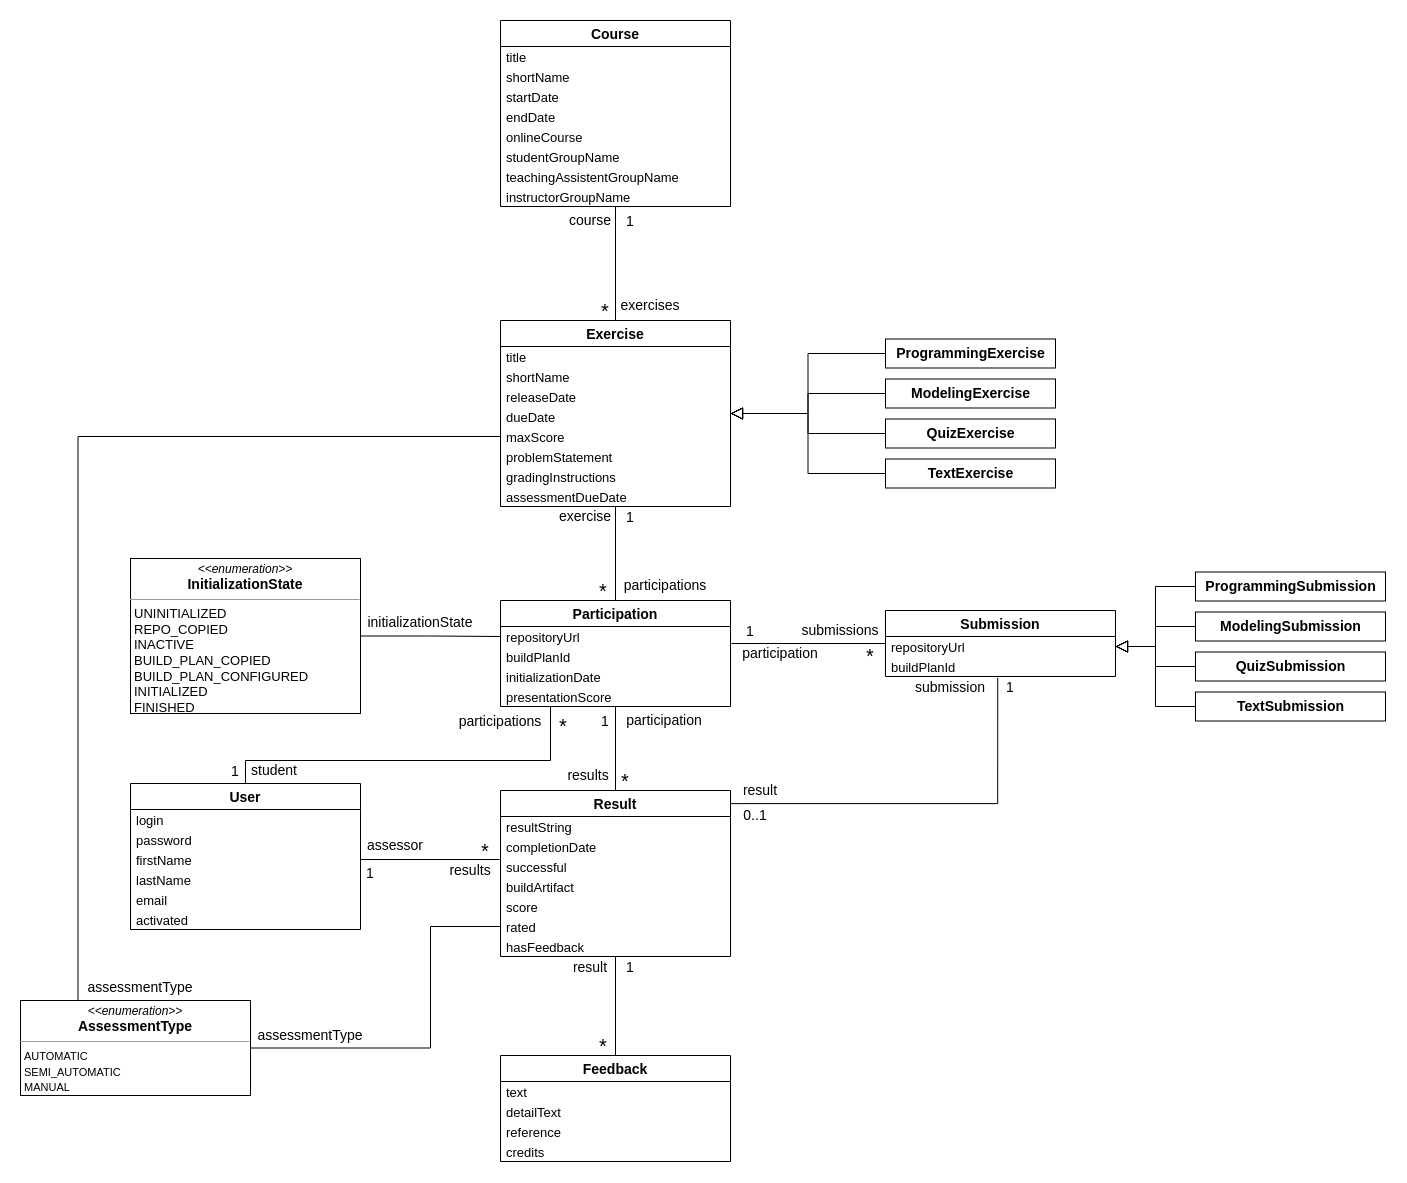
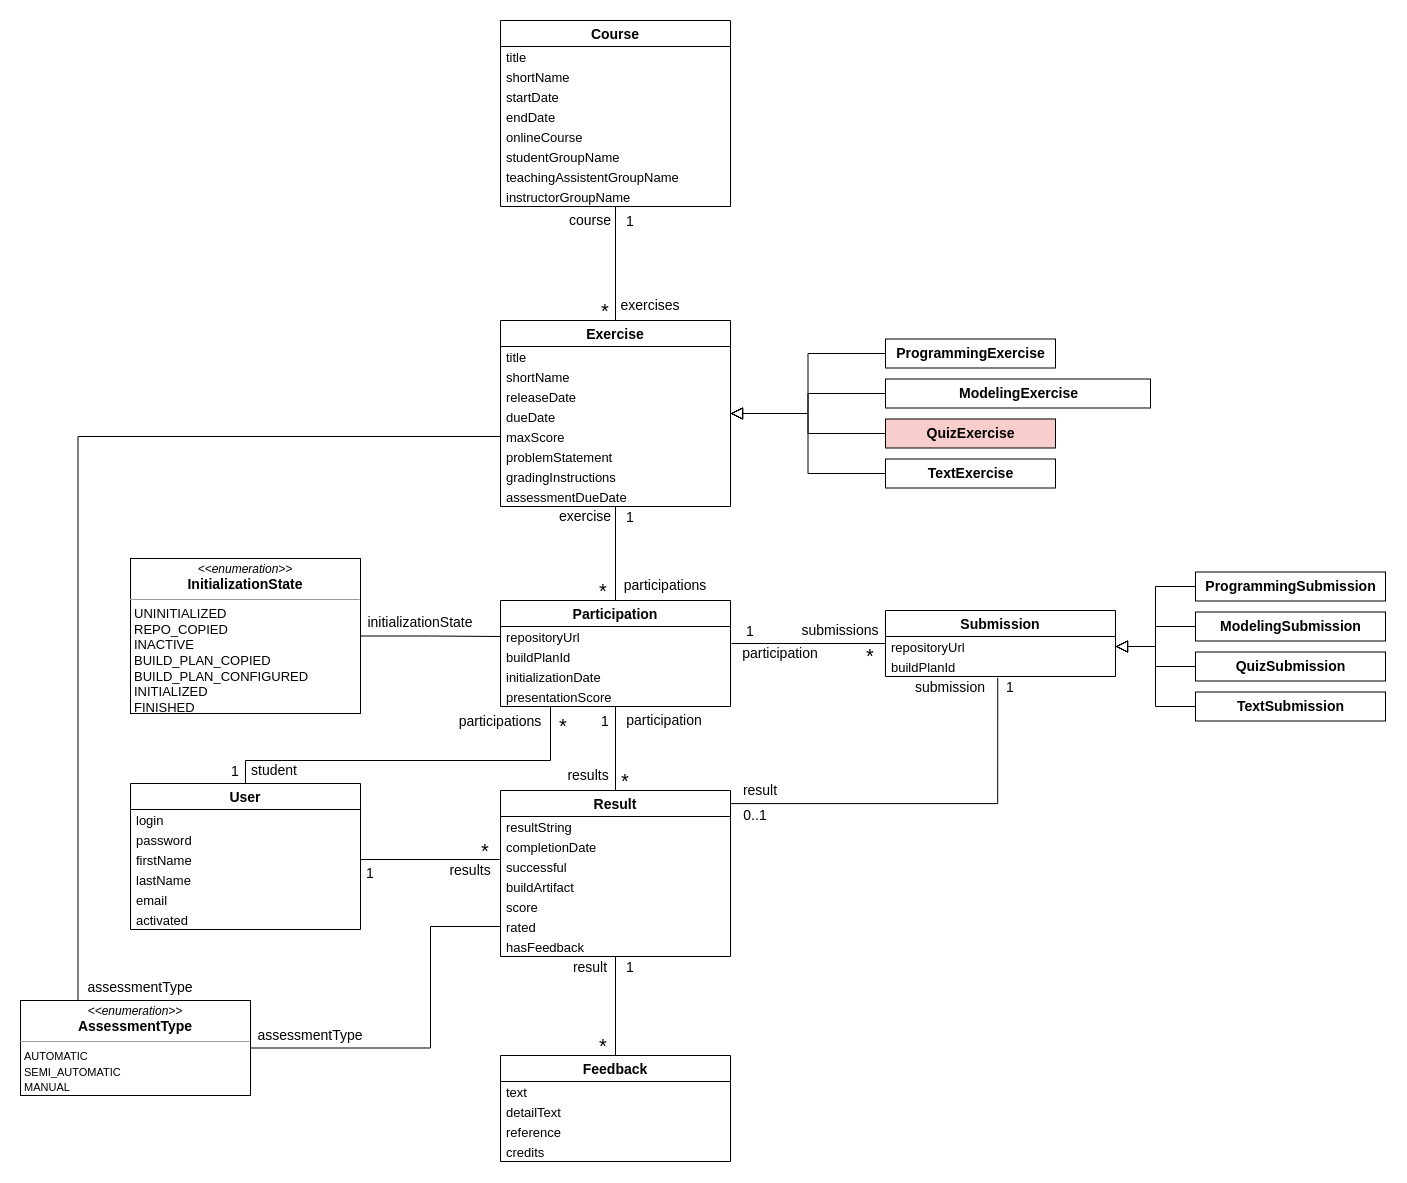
(971, 394) -> (1018, 394)
(971, 434) -> (971, 434)
(396, 846) -> none
